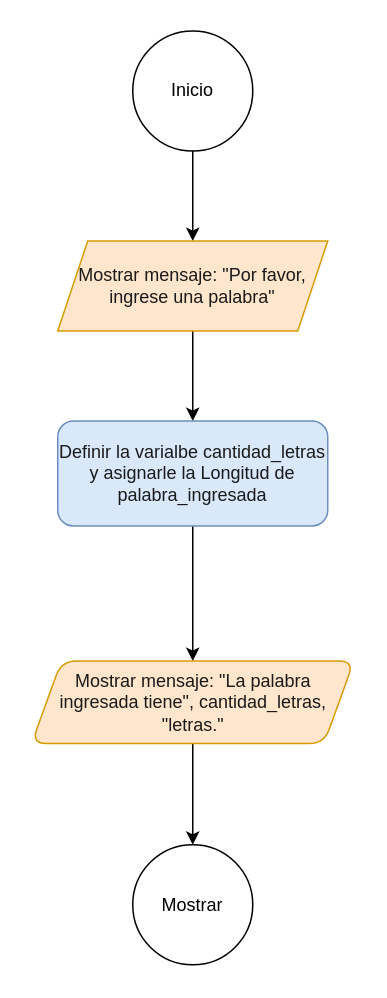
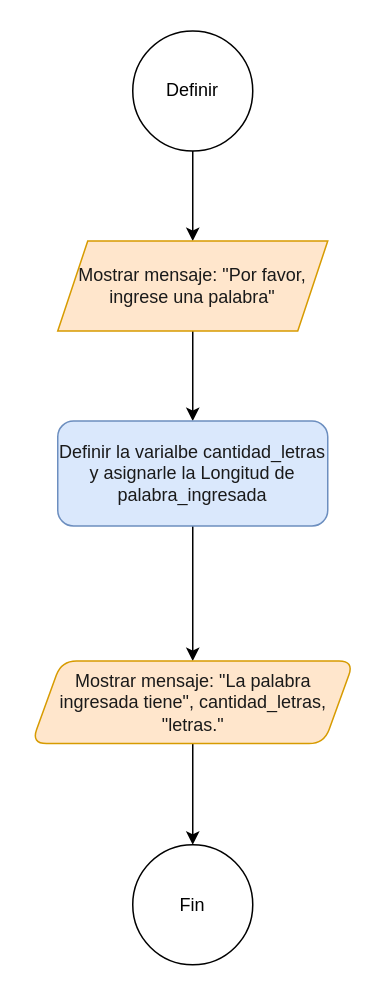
(193, 91) -> (193, 91)
(193, 905) -> (193, 905)
